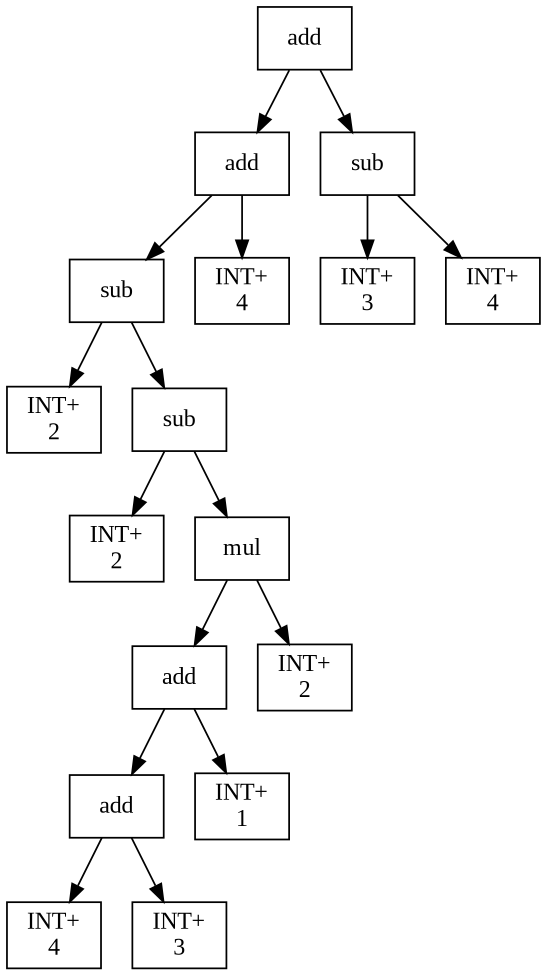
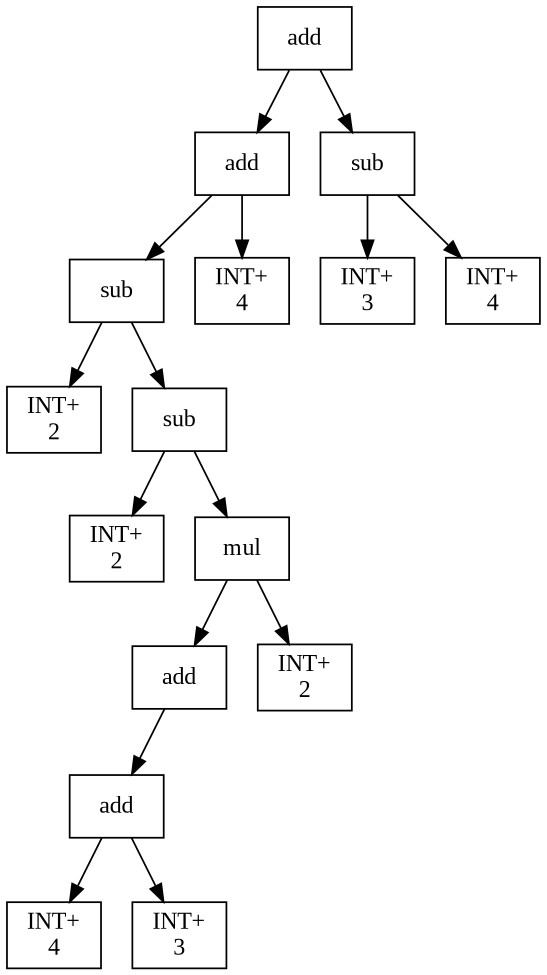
(242, 806) -> none
